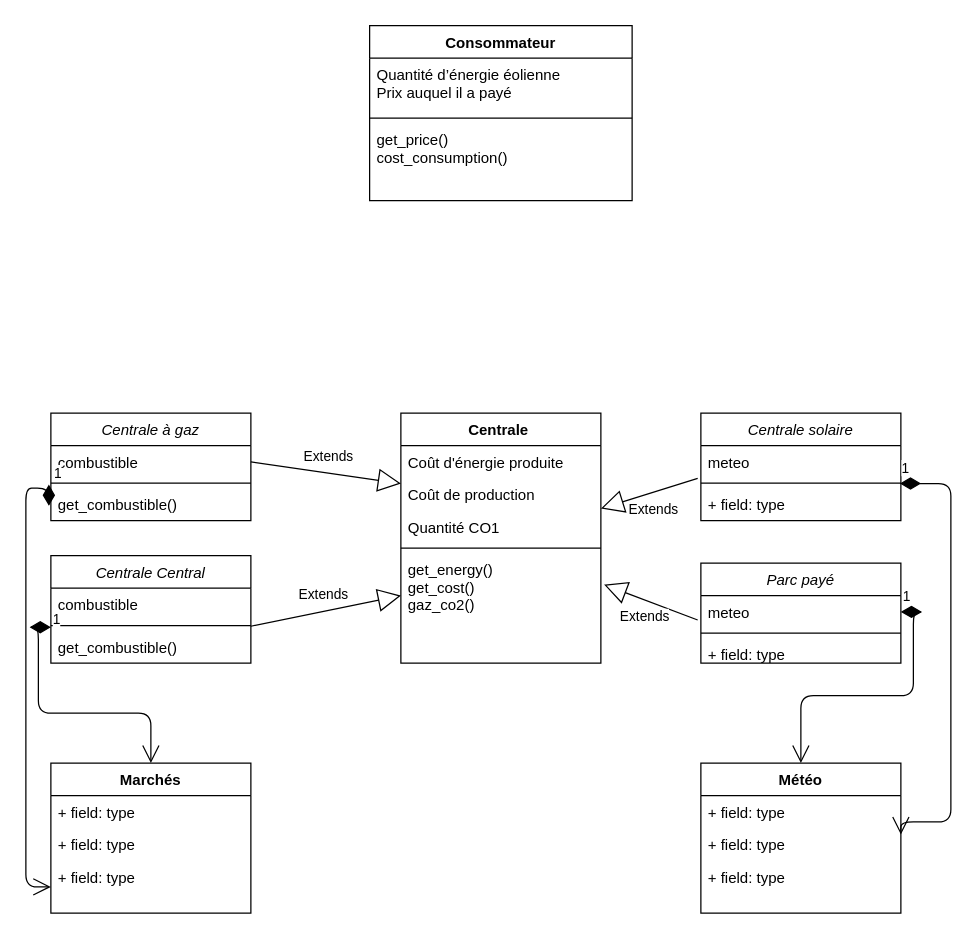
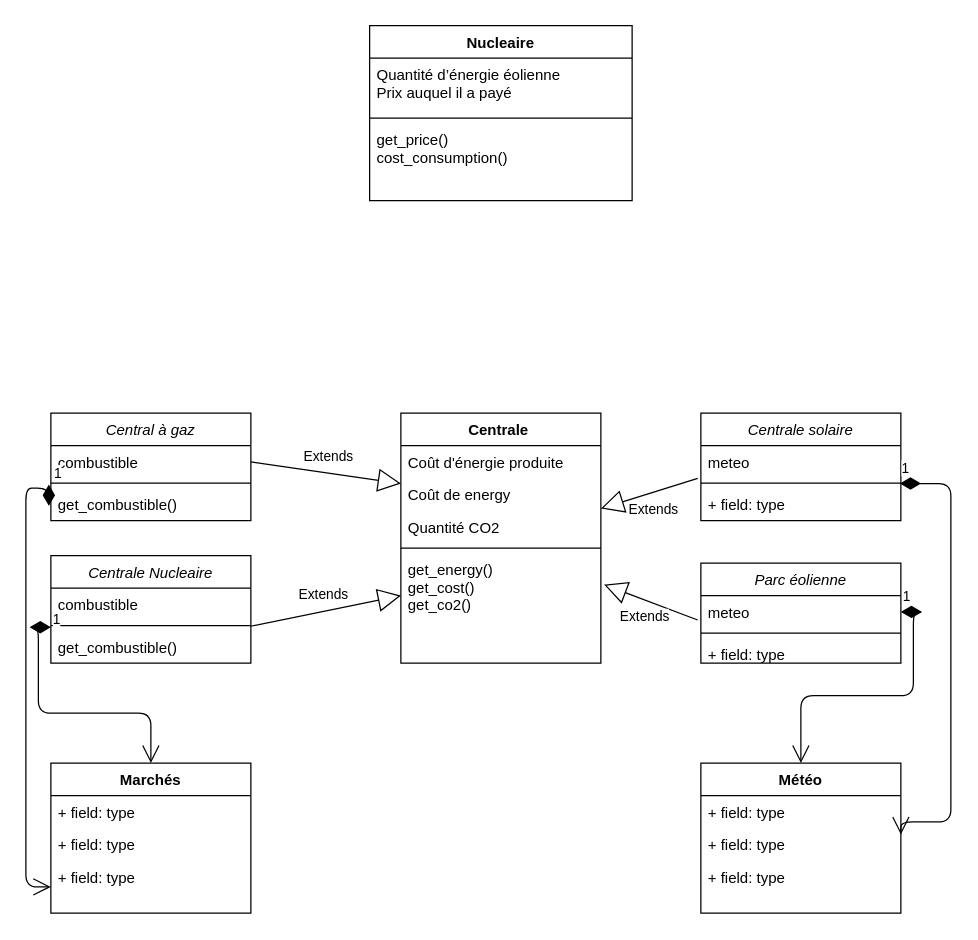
(500, 43) -> (500, 43)
(150, 430) -> (150, 430)
(477, 495) -> (462, 495)
(454, 528) -> (454, 528)
(458, 570) -> (458, 570)
(150, 573) -> (150, 573)
(800, 580) -> (800, 580)
